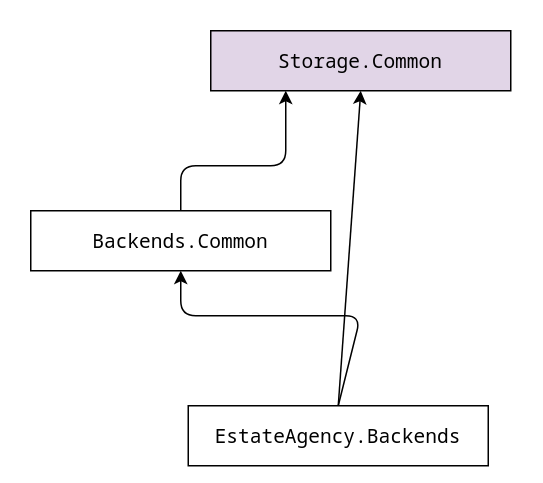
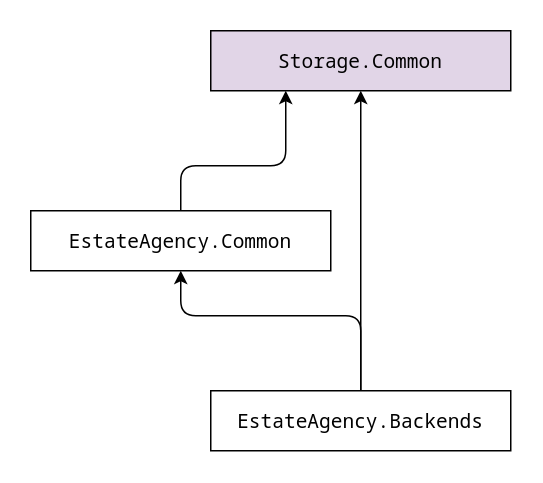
(181, 241) -> (181, 241)
(338, 436) -> (361, 421)
